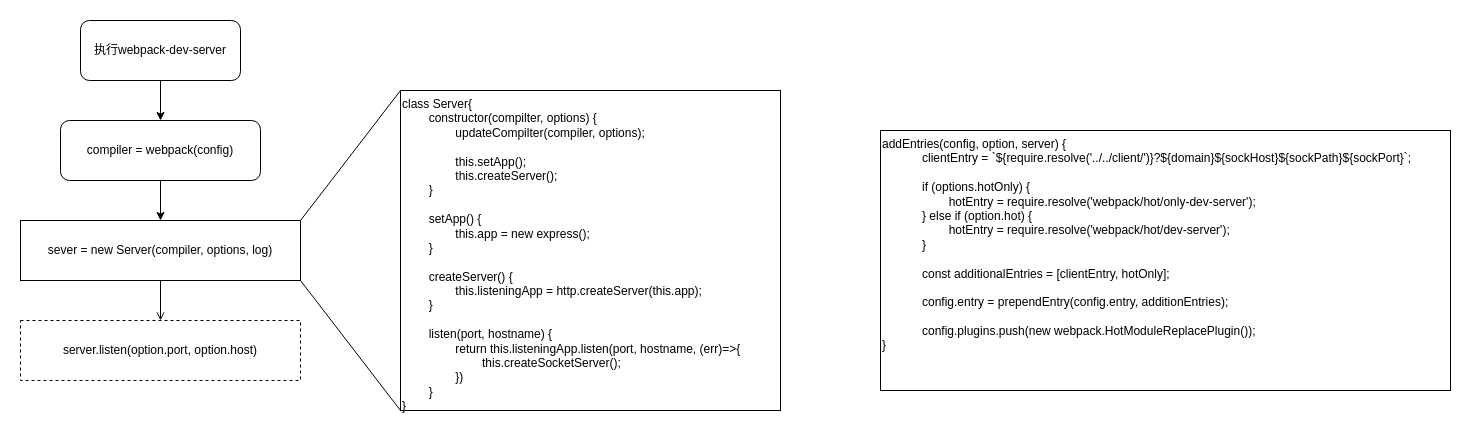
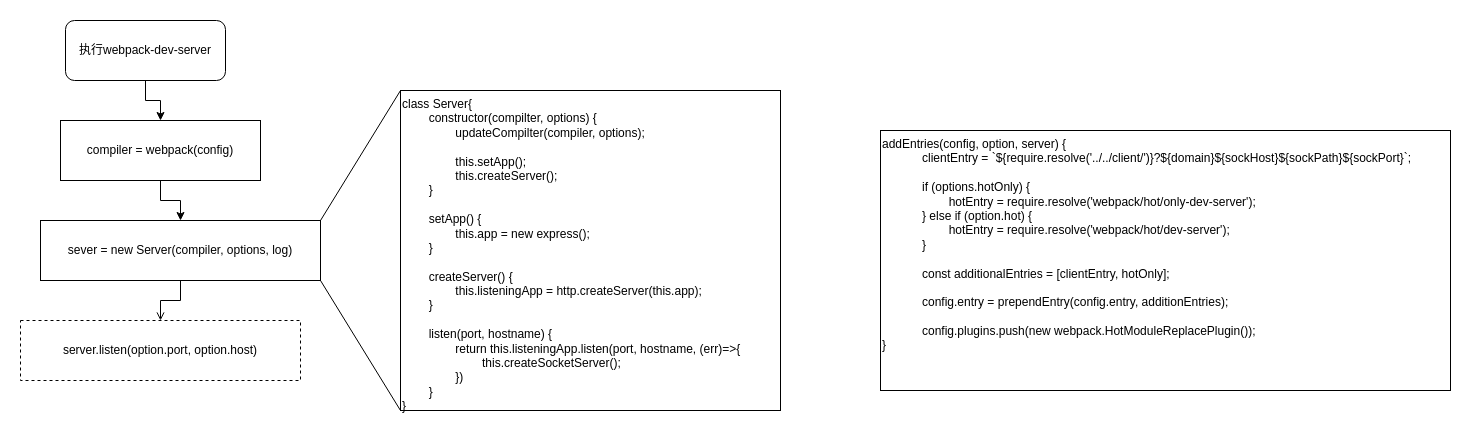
(161, 51) -> (146, 51)
(161, 151) -> (161, 151)
(161, 251) -> (181, 251)
